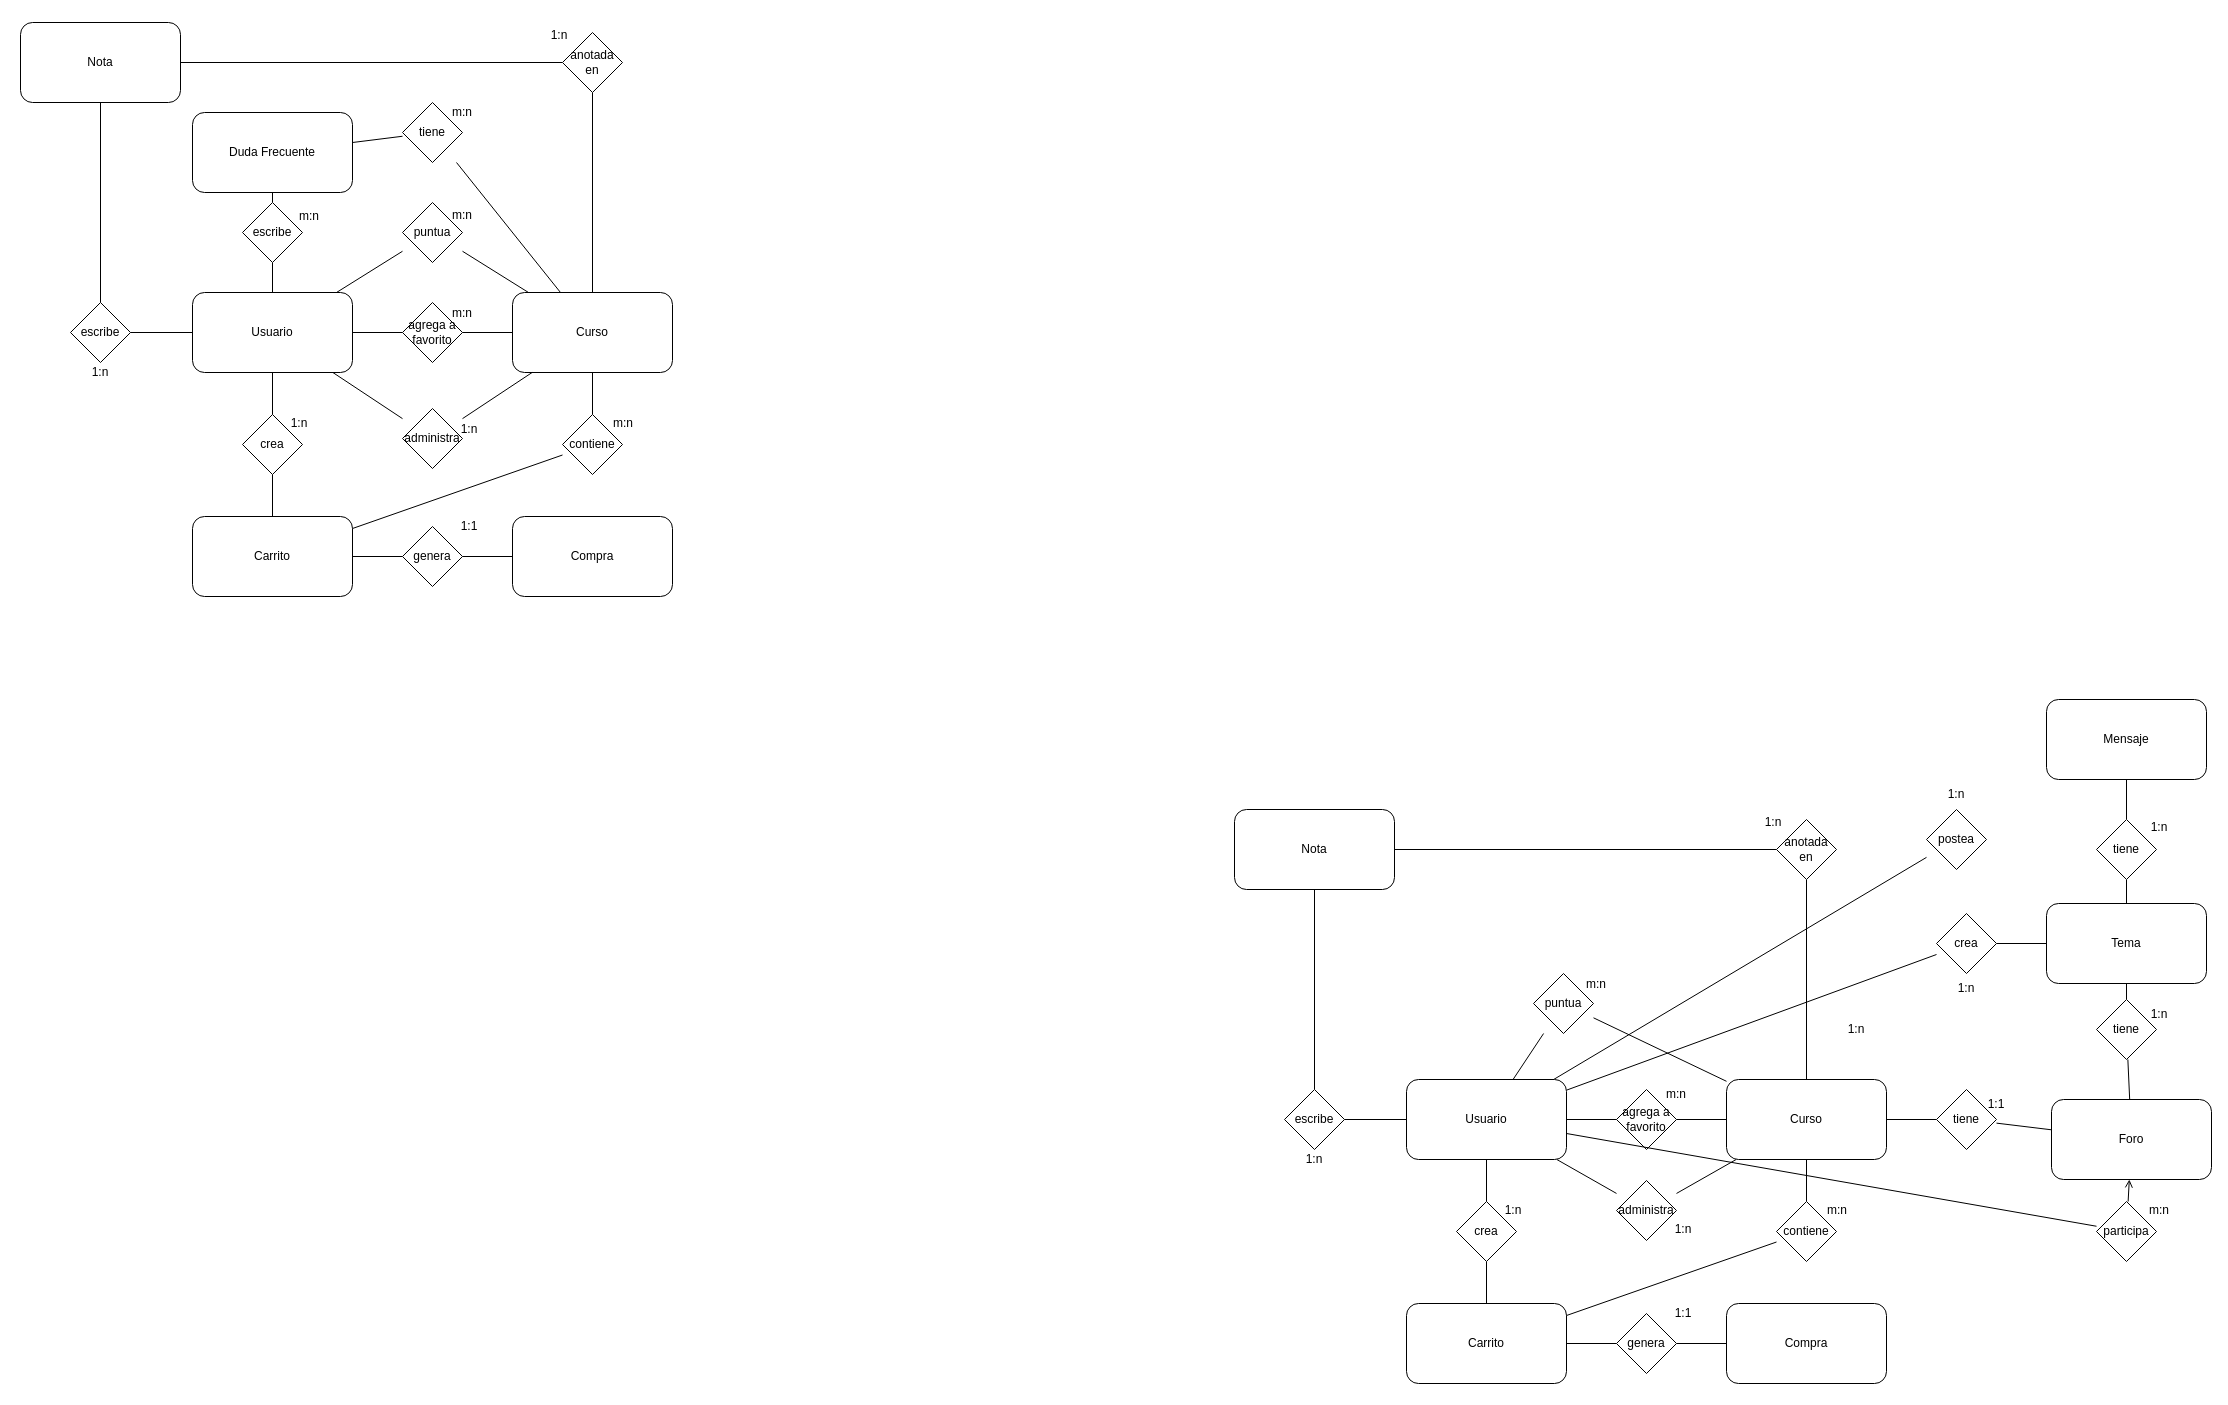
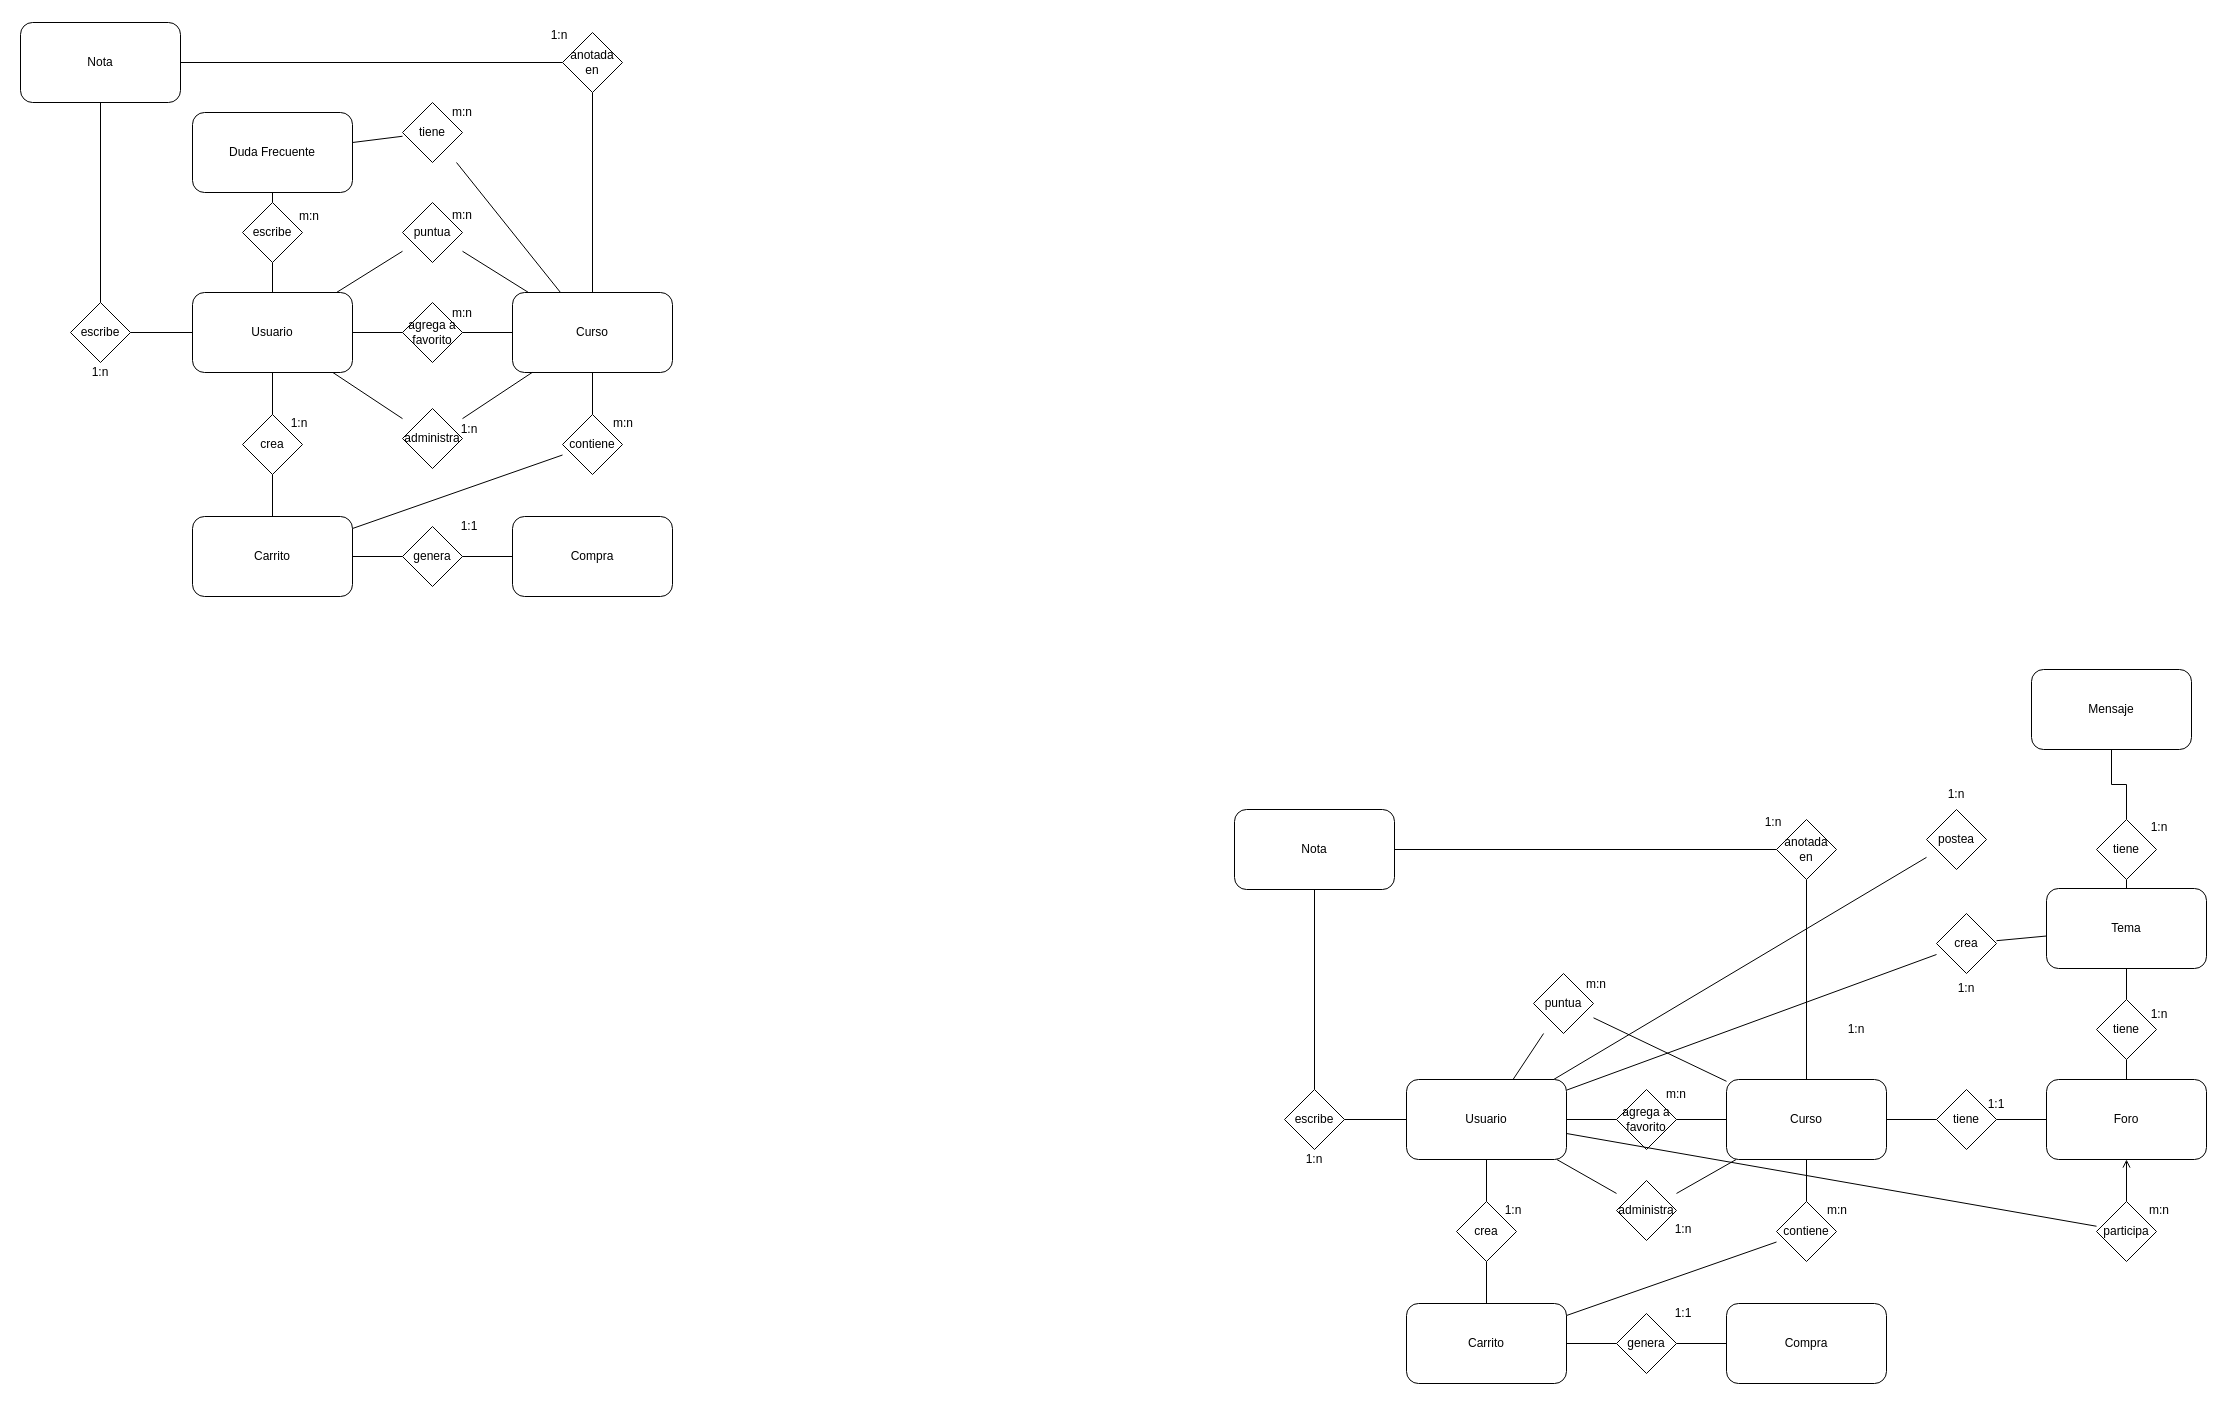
(2127, 740) -> (2112, 710)
(2127, 944) -> (2127, 929)
(2132, 1140) -> (2127, 1120)
